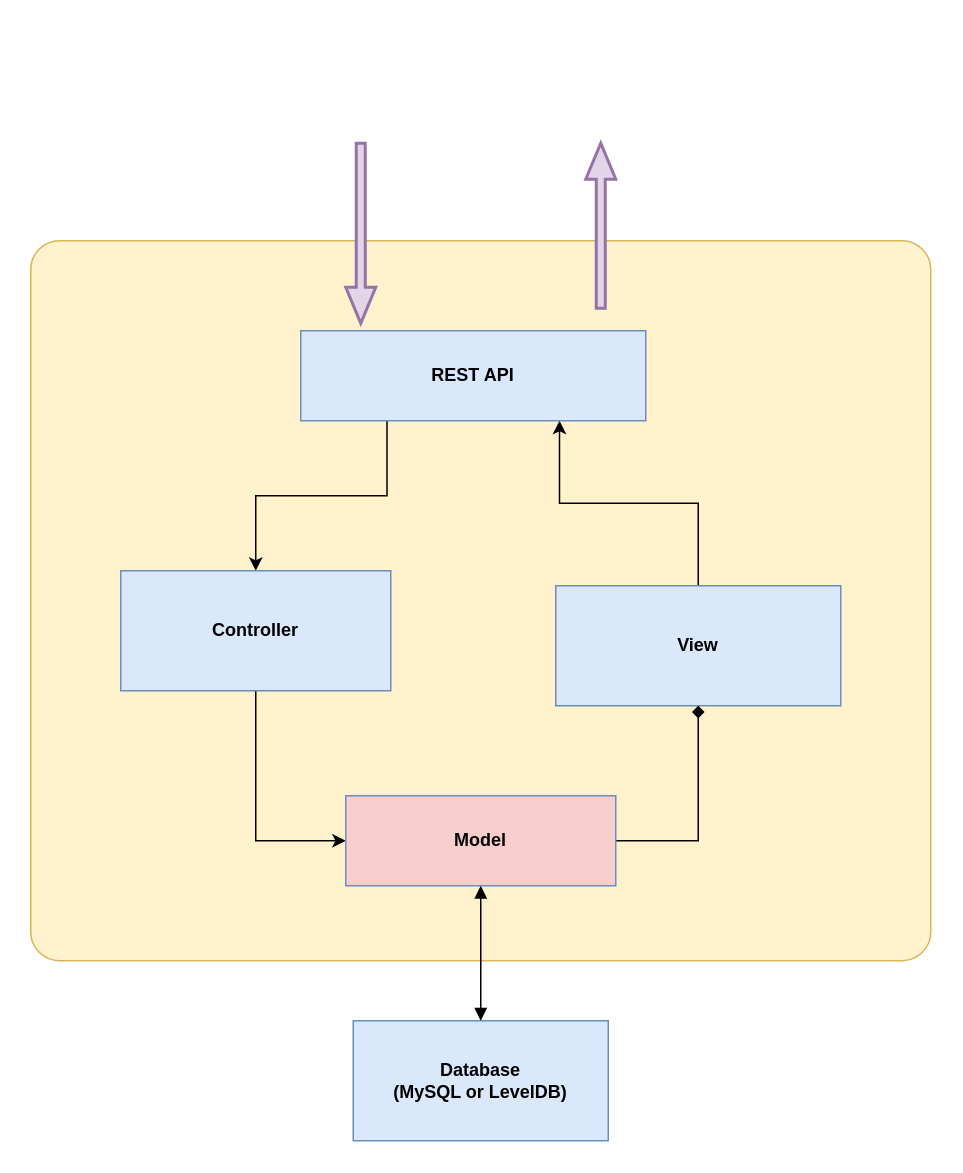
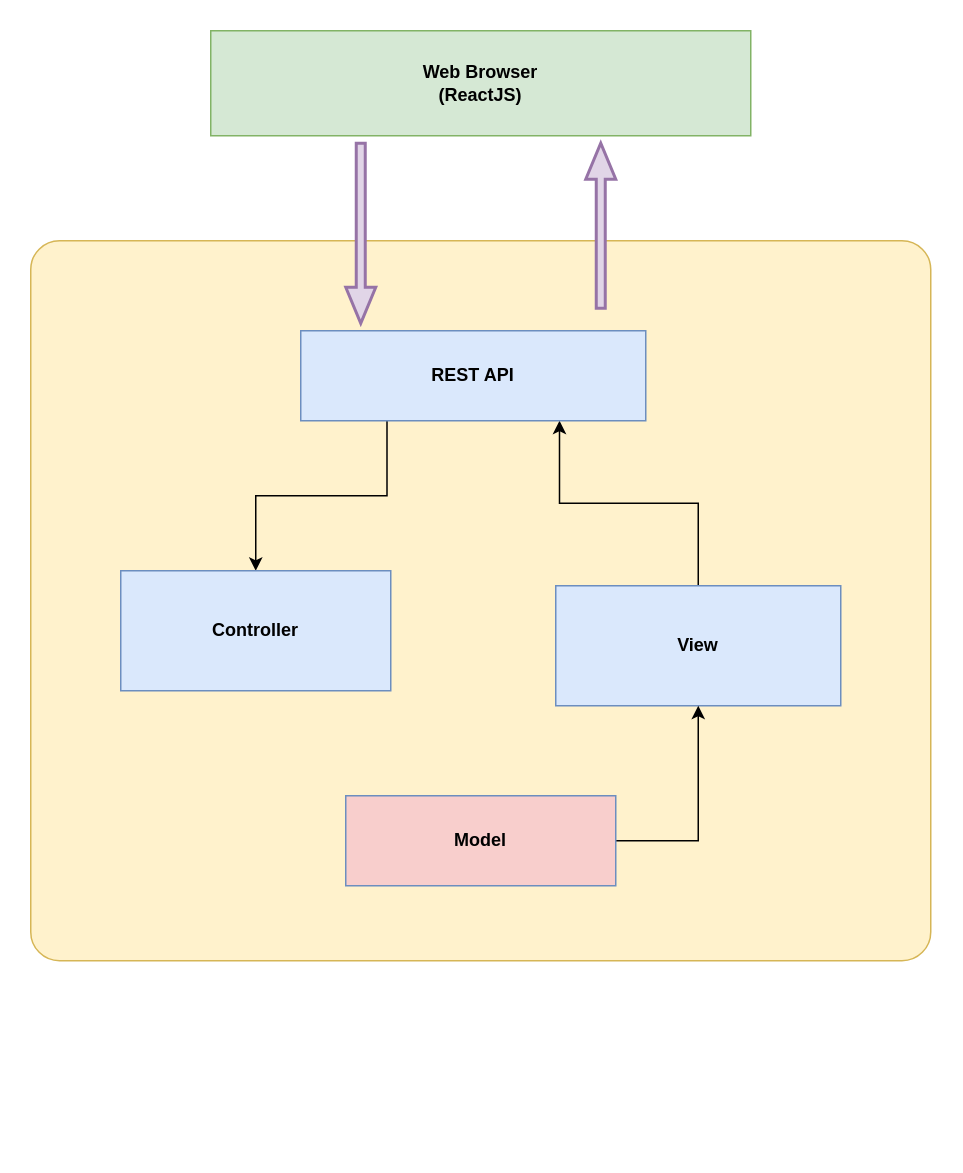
none -> (481, 83)
(698, 718) -> (698, 717)
(256, 806) -> none
(481, 953) -> none
(481, 1081) -> none
